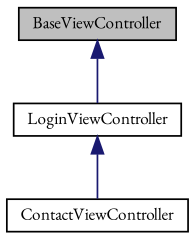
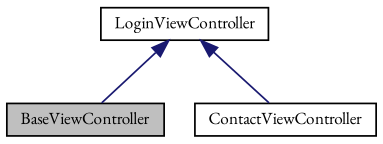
(97, 81) -> (129, 78)
